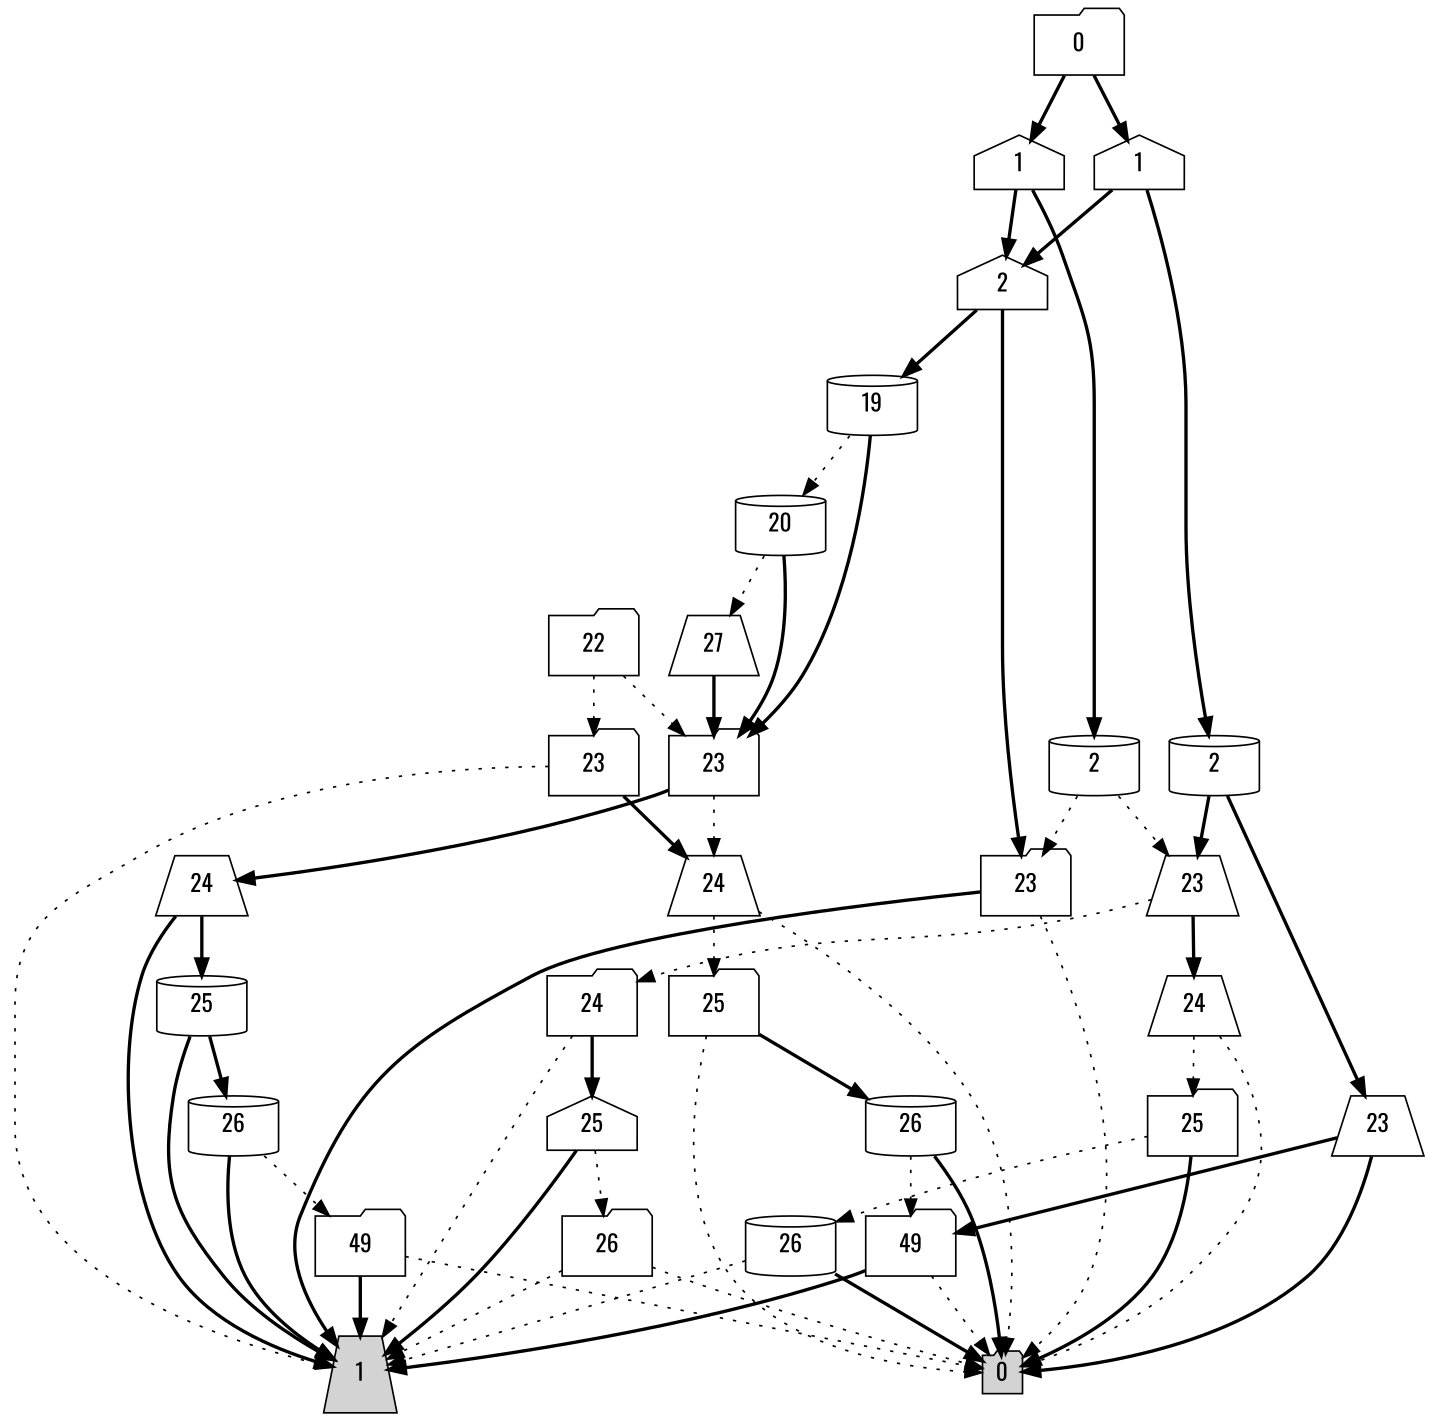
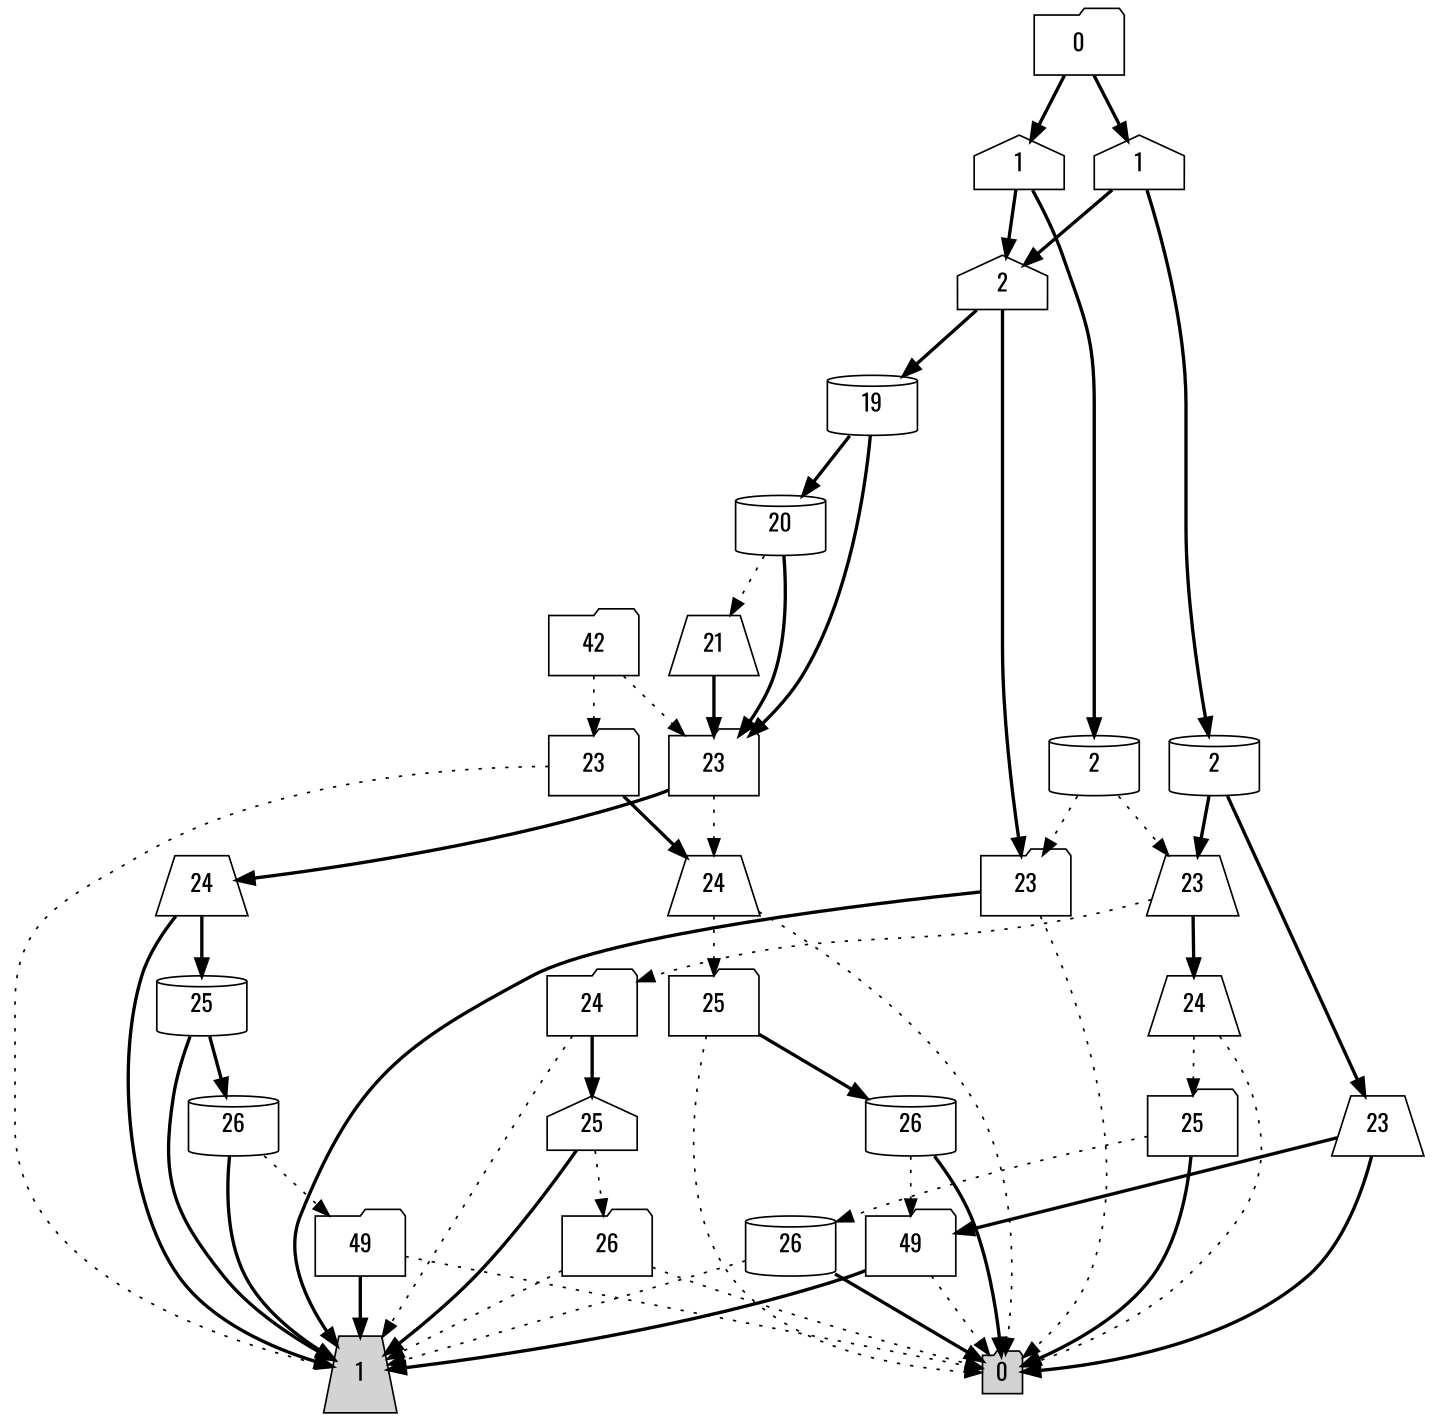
(832, 459) -> (832, 459)
(594, 646) -> (594, 646)
(714, 646) -> (714, 646)
